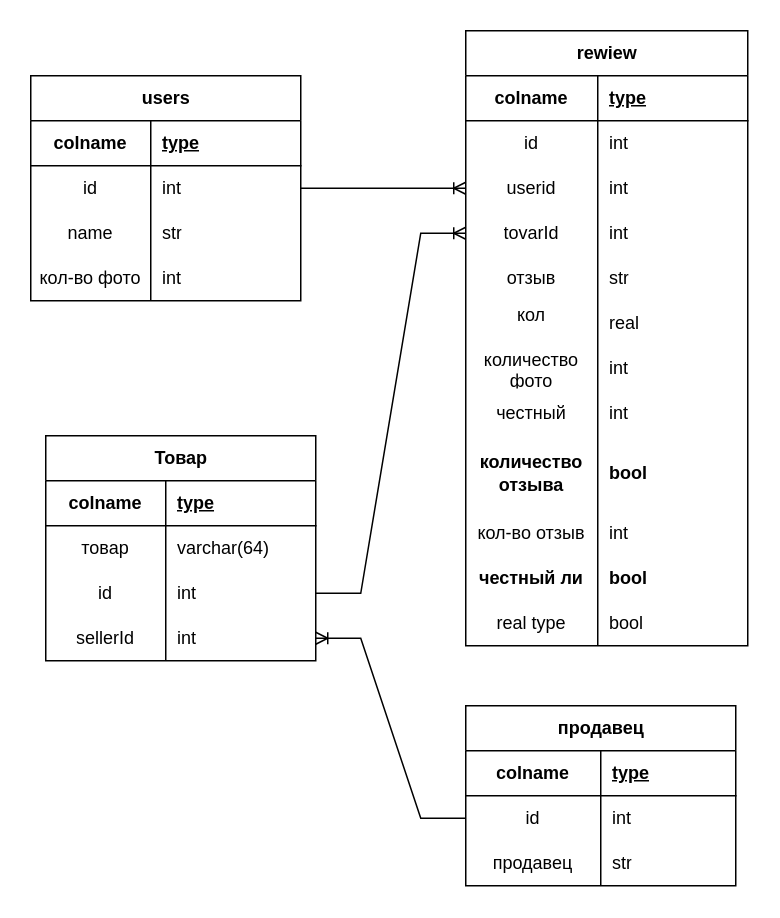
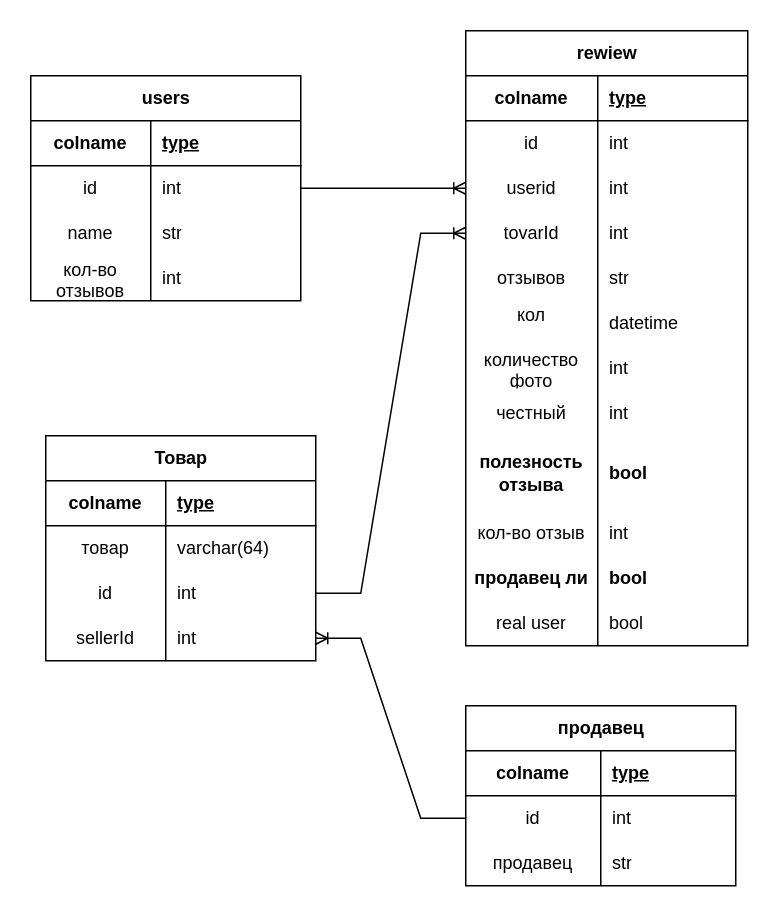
(91, 278) -> (91, 278)
(532, 278) -> (532, 278)
(628, 323) -> (648, 323)
(532, 473) -> (532, 473)
(532, 578) -> (532, 578)
(532, 623) -> (532, 623)
